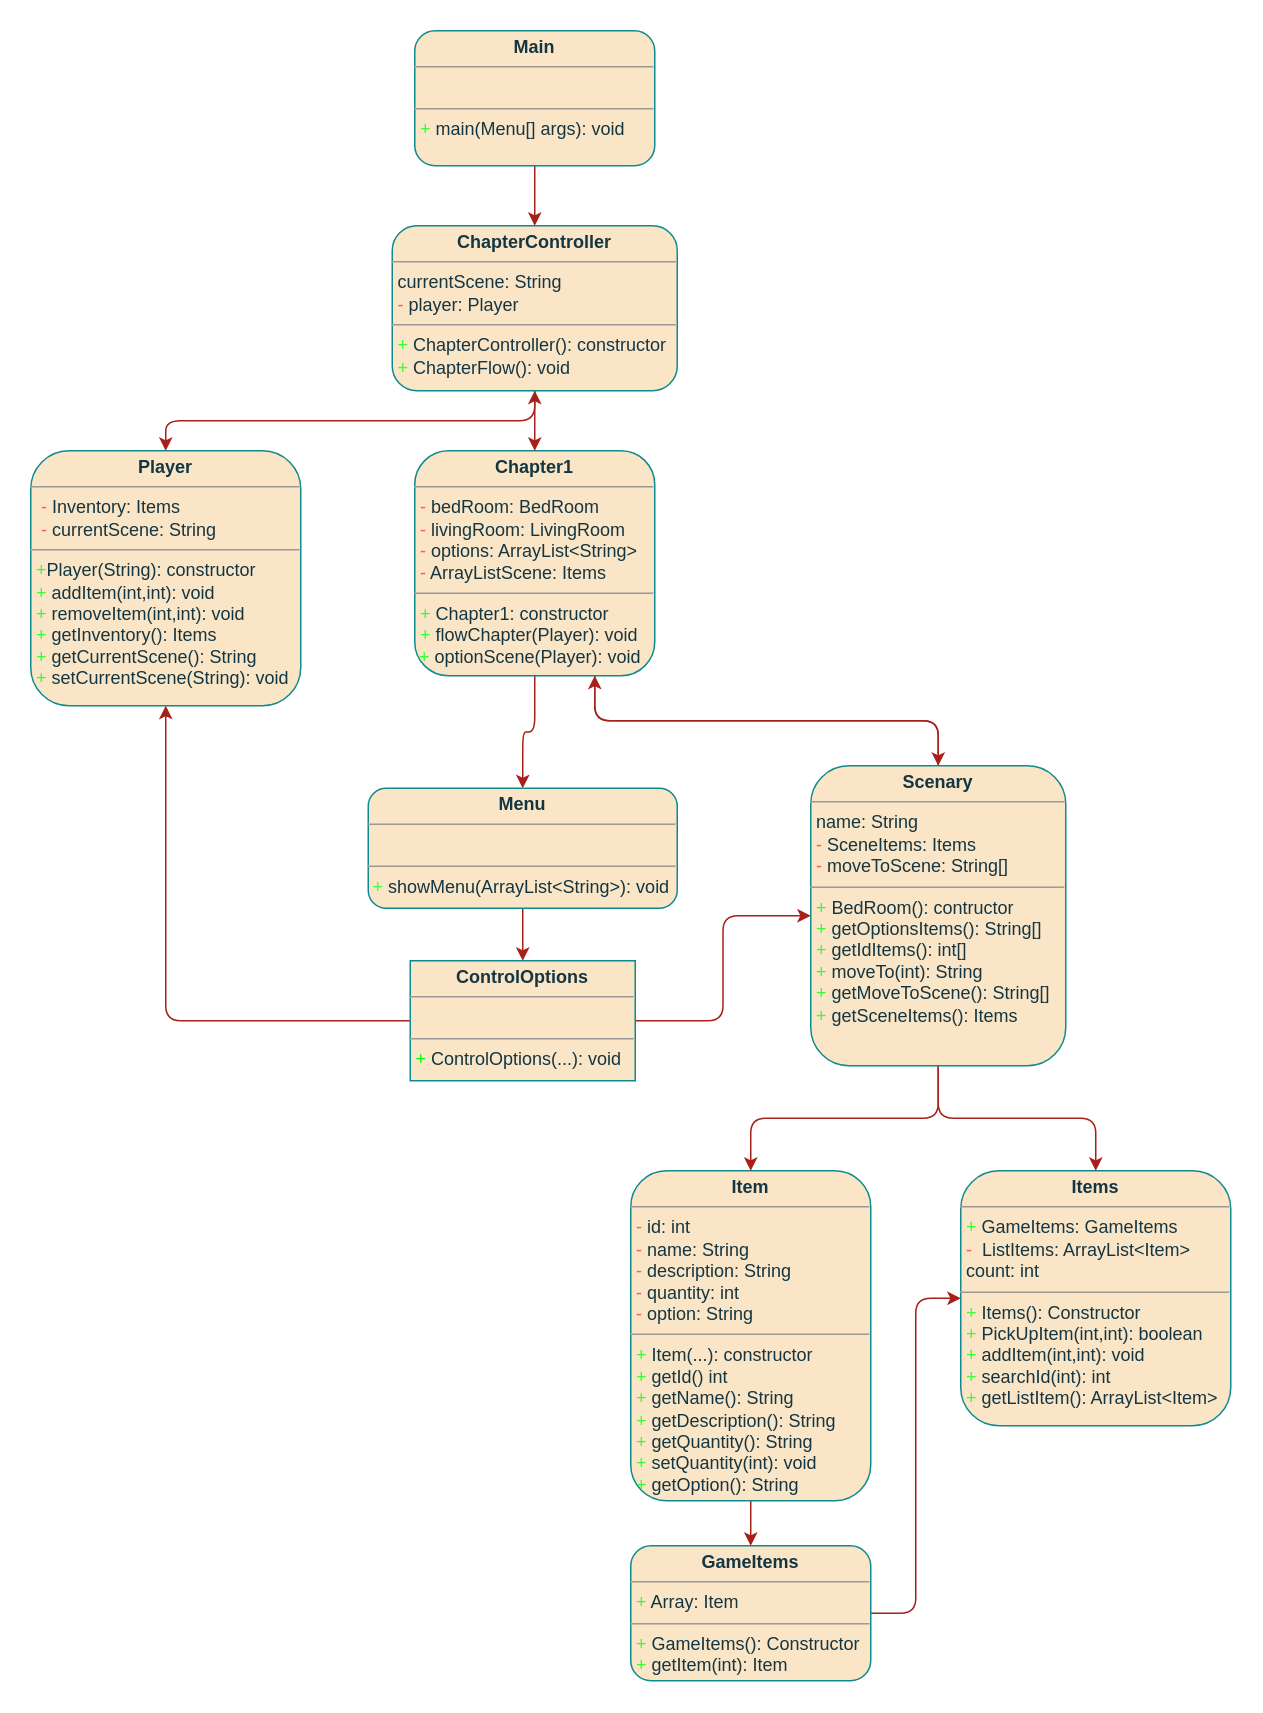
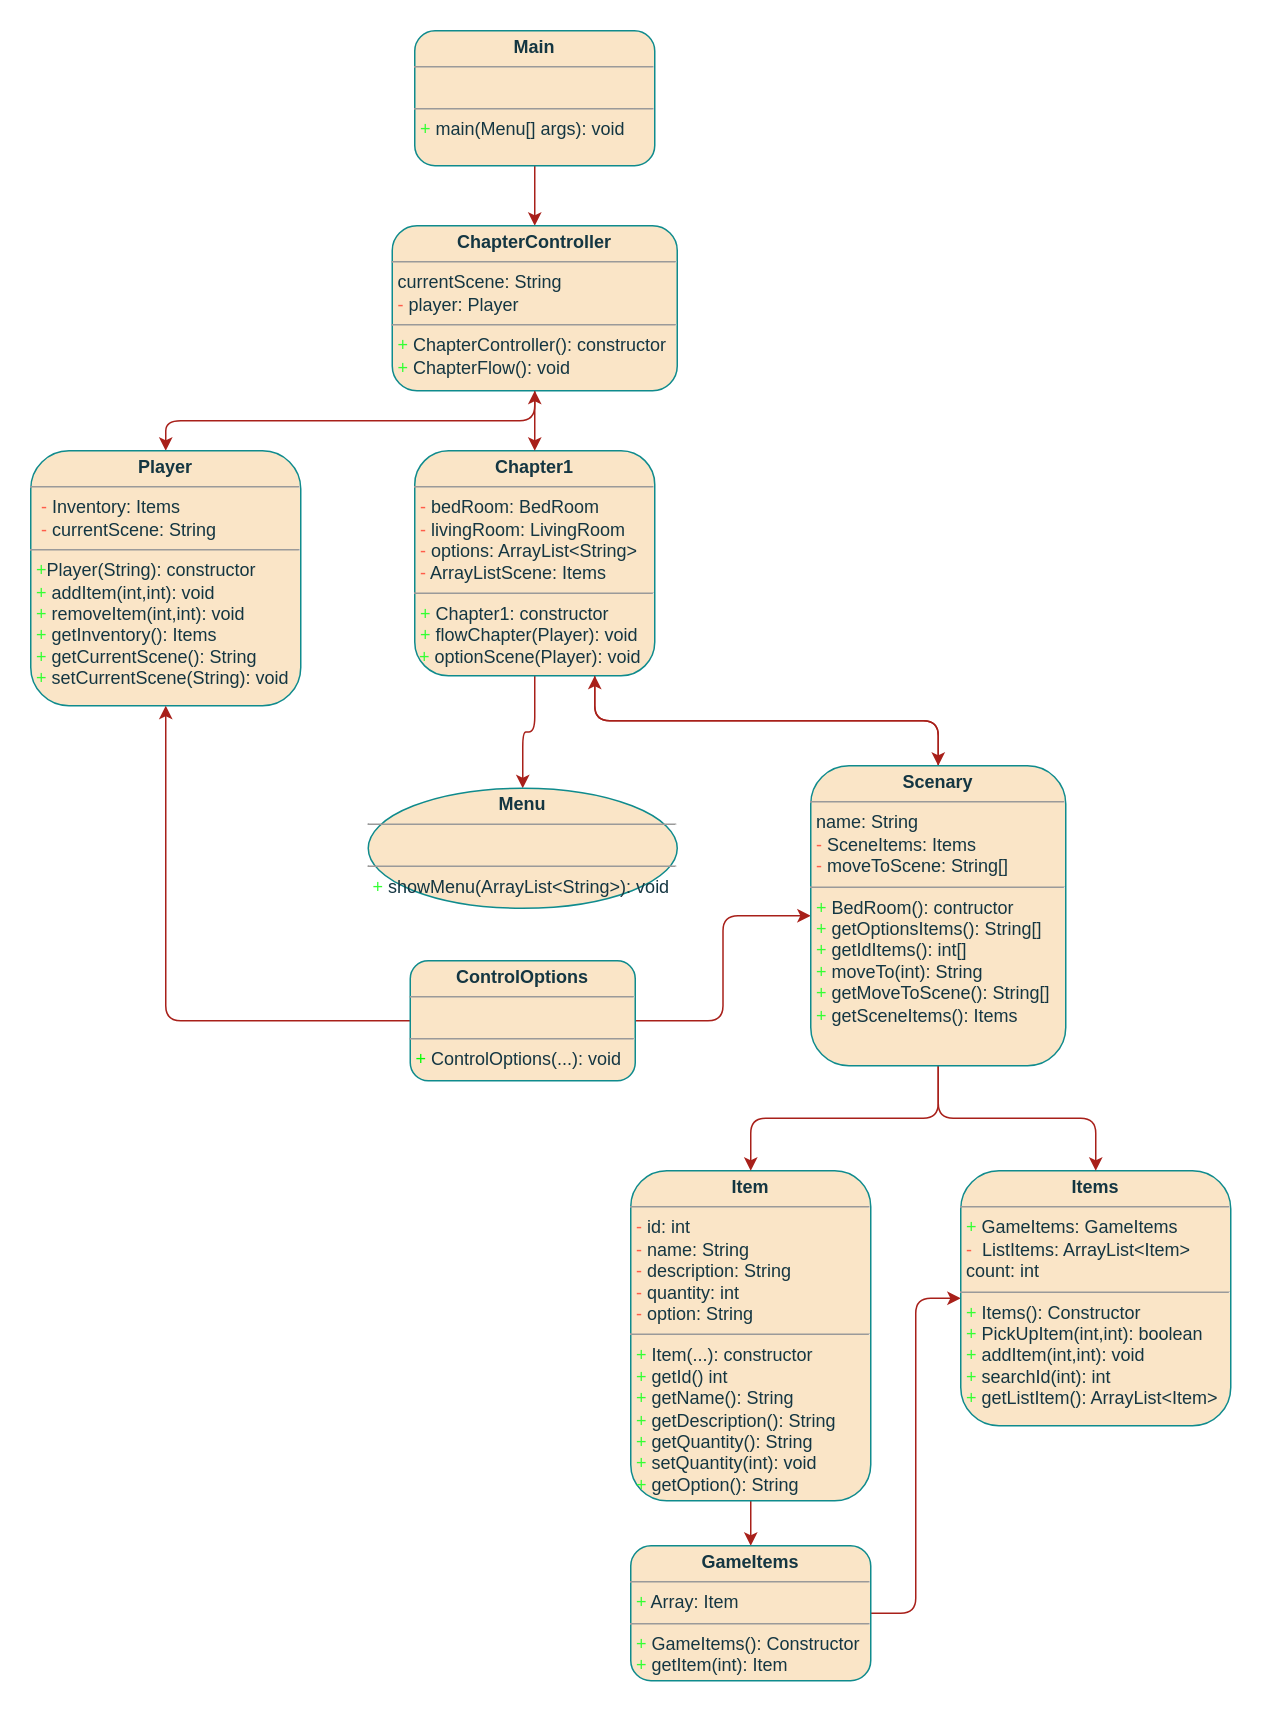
(523, 848) -> (523, 848)
(523, 935) -> none
(523, 1021) -> (523, 1021)
